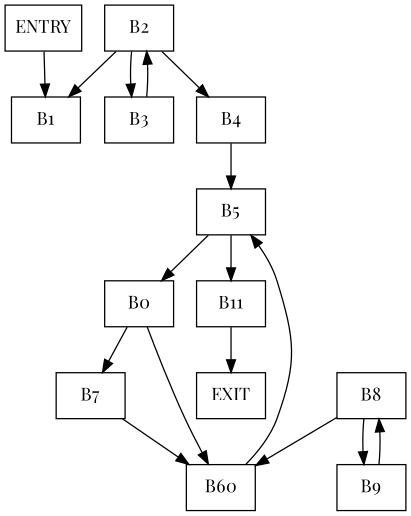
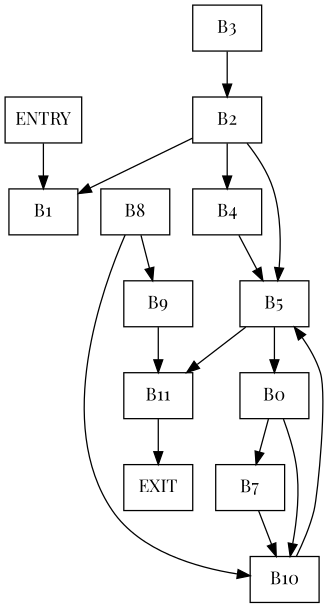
(131, 68) -> (276, 202)
(380, 448) -> (158, 343)
(221, 488) -> (285, 579)
